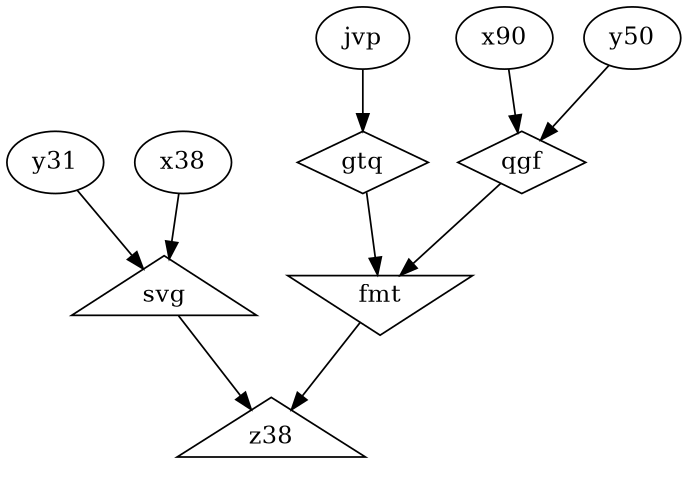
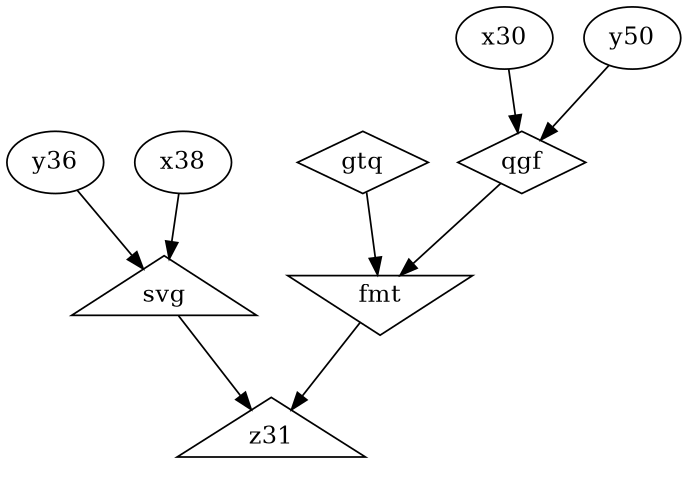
(363, 38) -> none
(505, 38) -> (505, 38)
(55, 162) -> (55, 162)
(271, 437) -> (271, 437)
